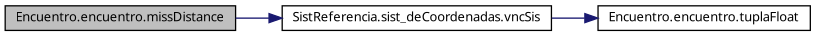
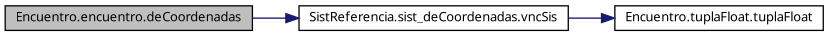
(120, 18) -> (129, 18)
(704, 18) -> (719, 18)
